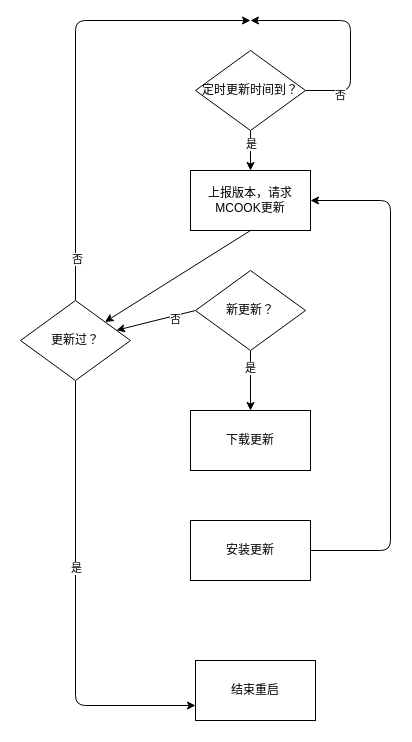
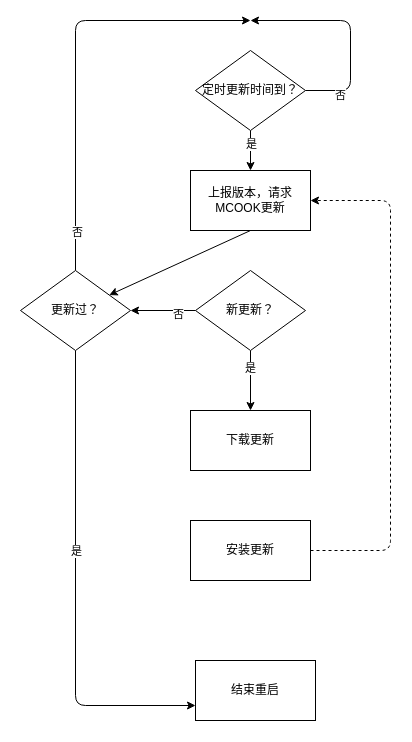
(76, 341) -> (76, 311)
(391, 380) -> (391, 380)
